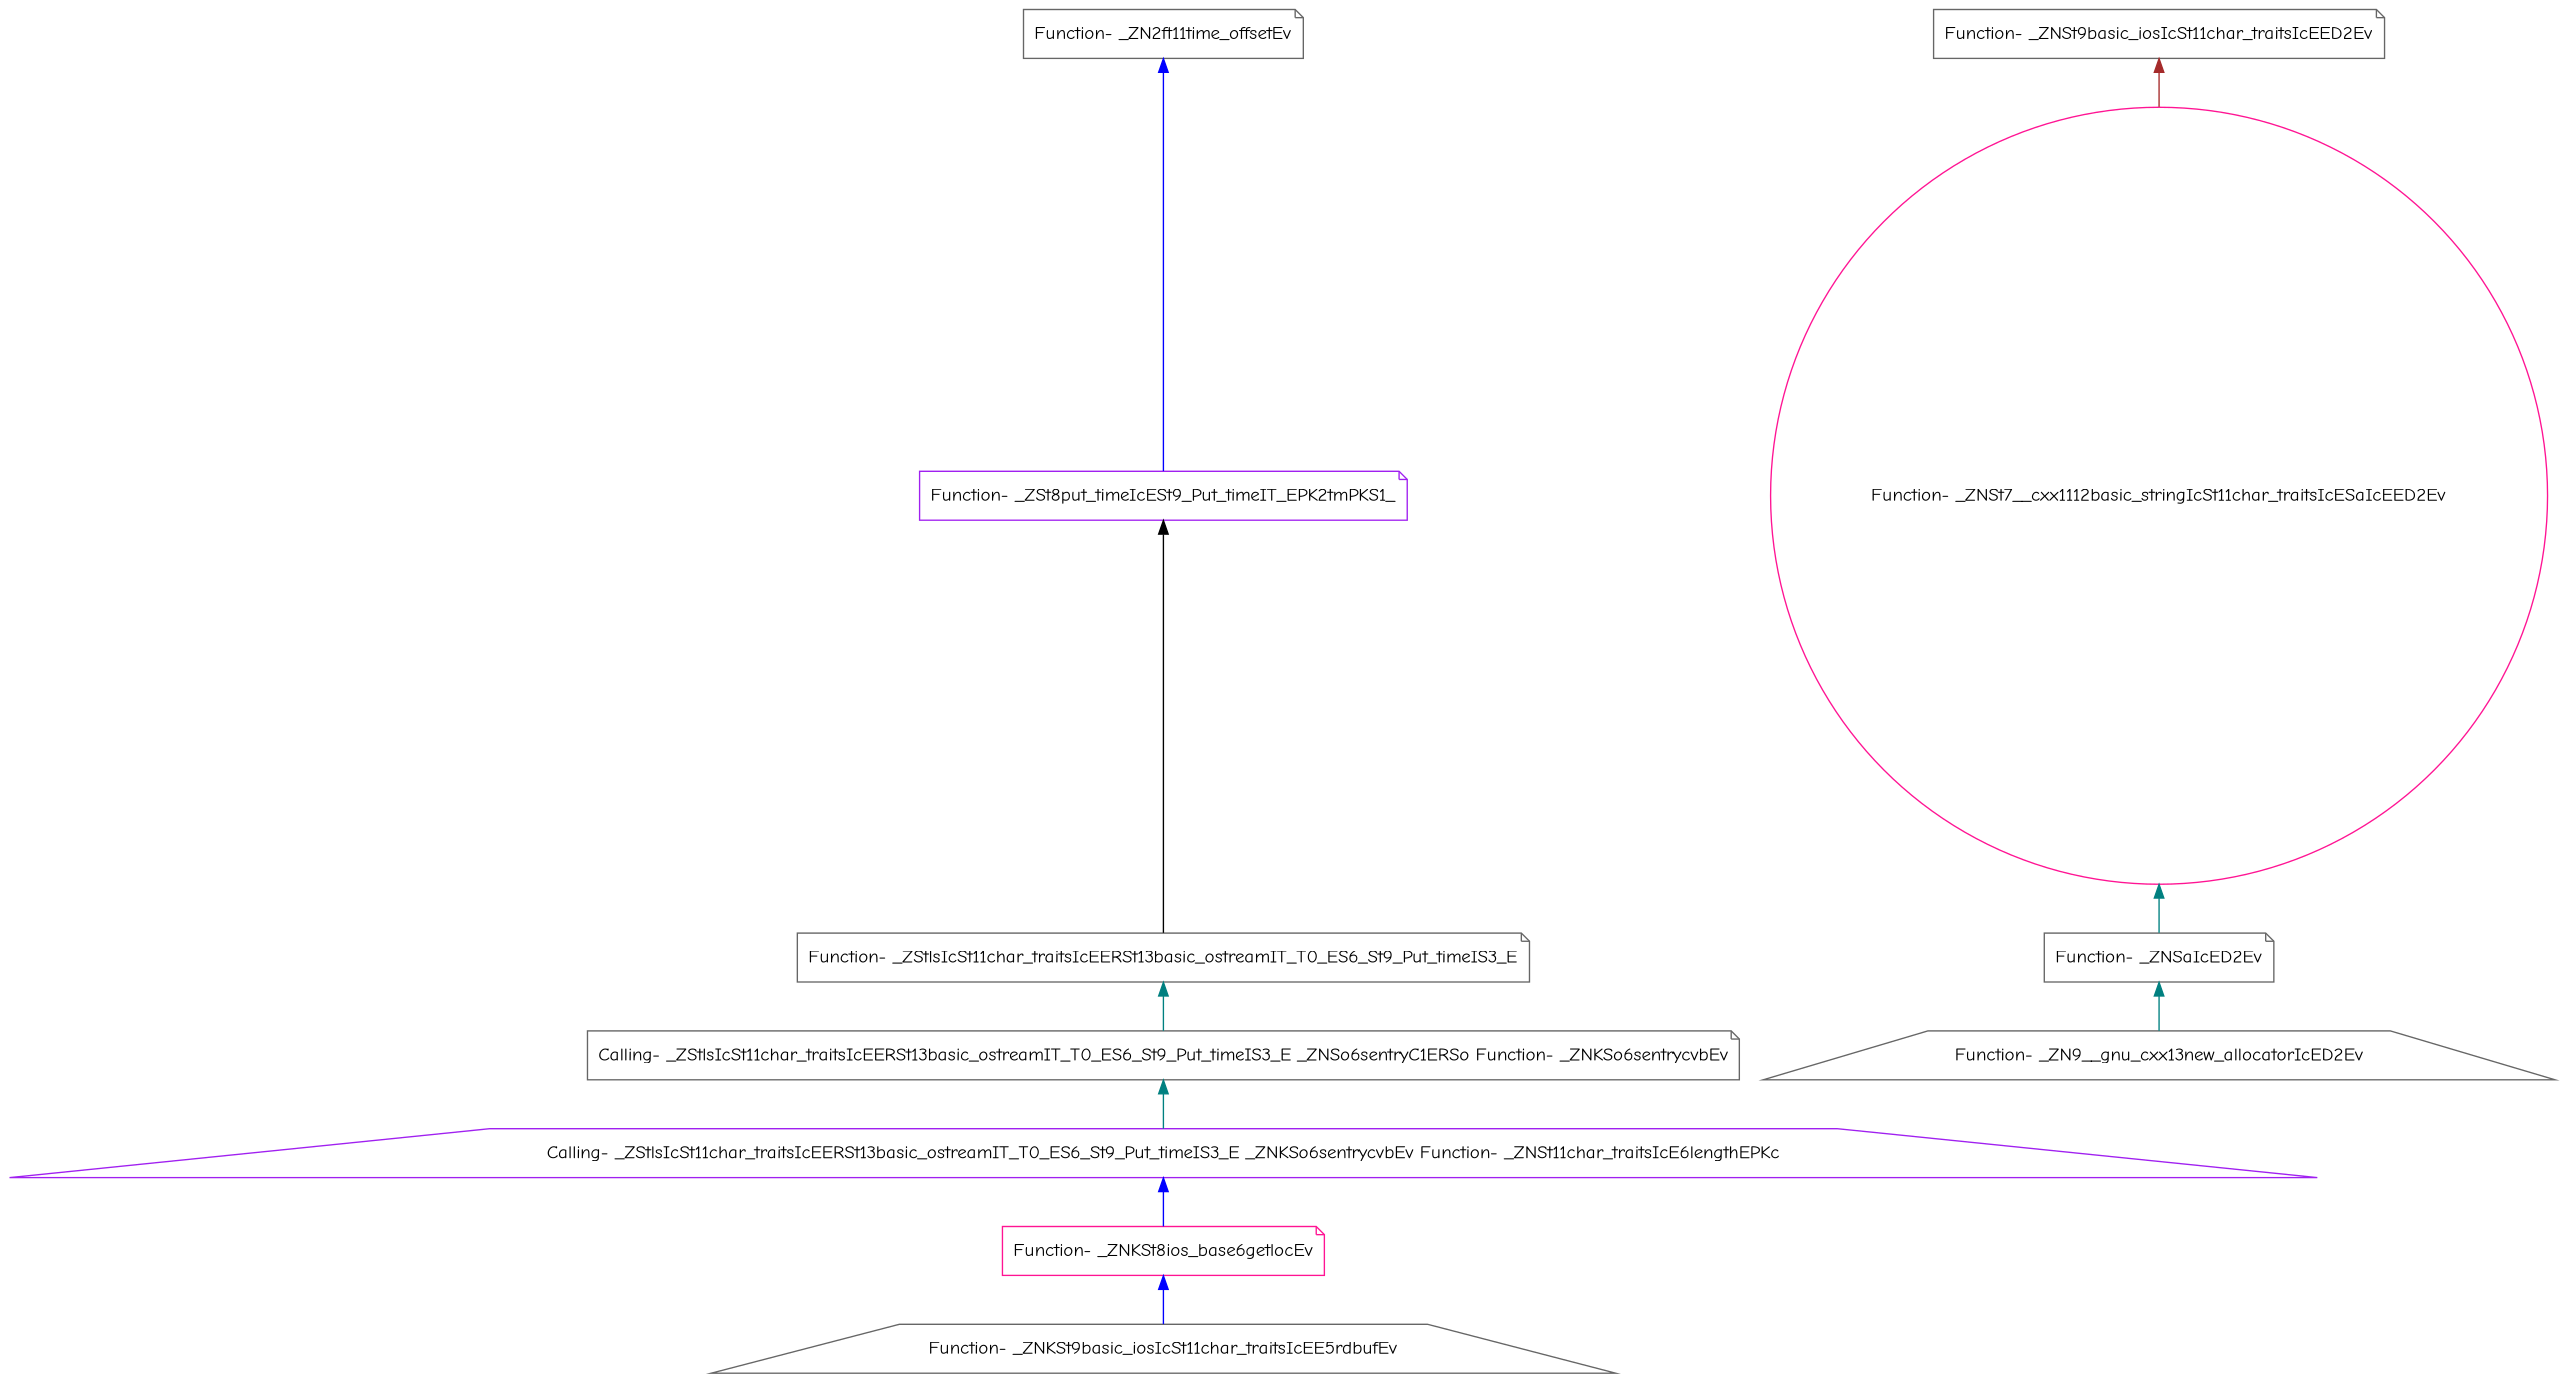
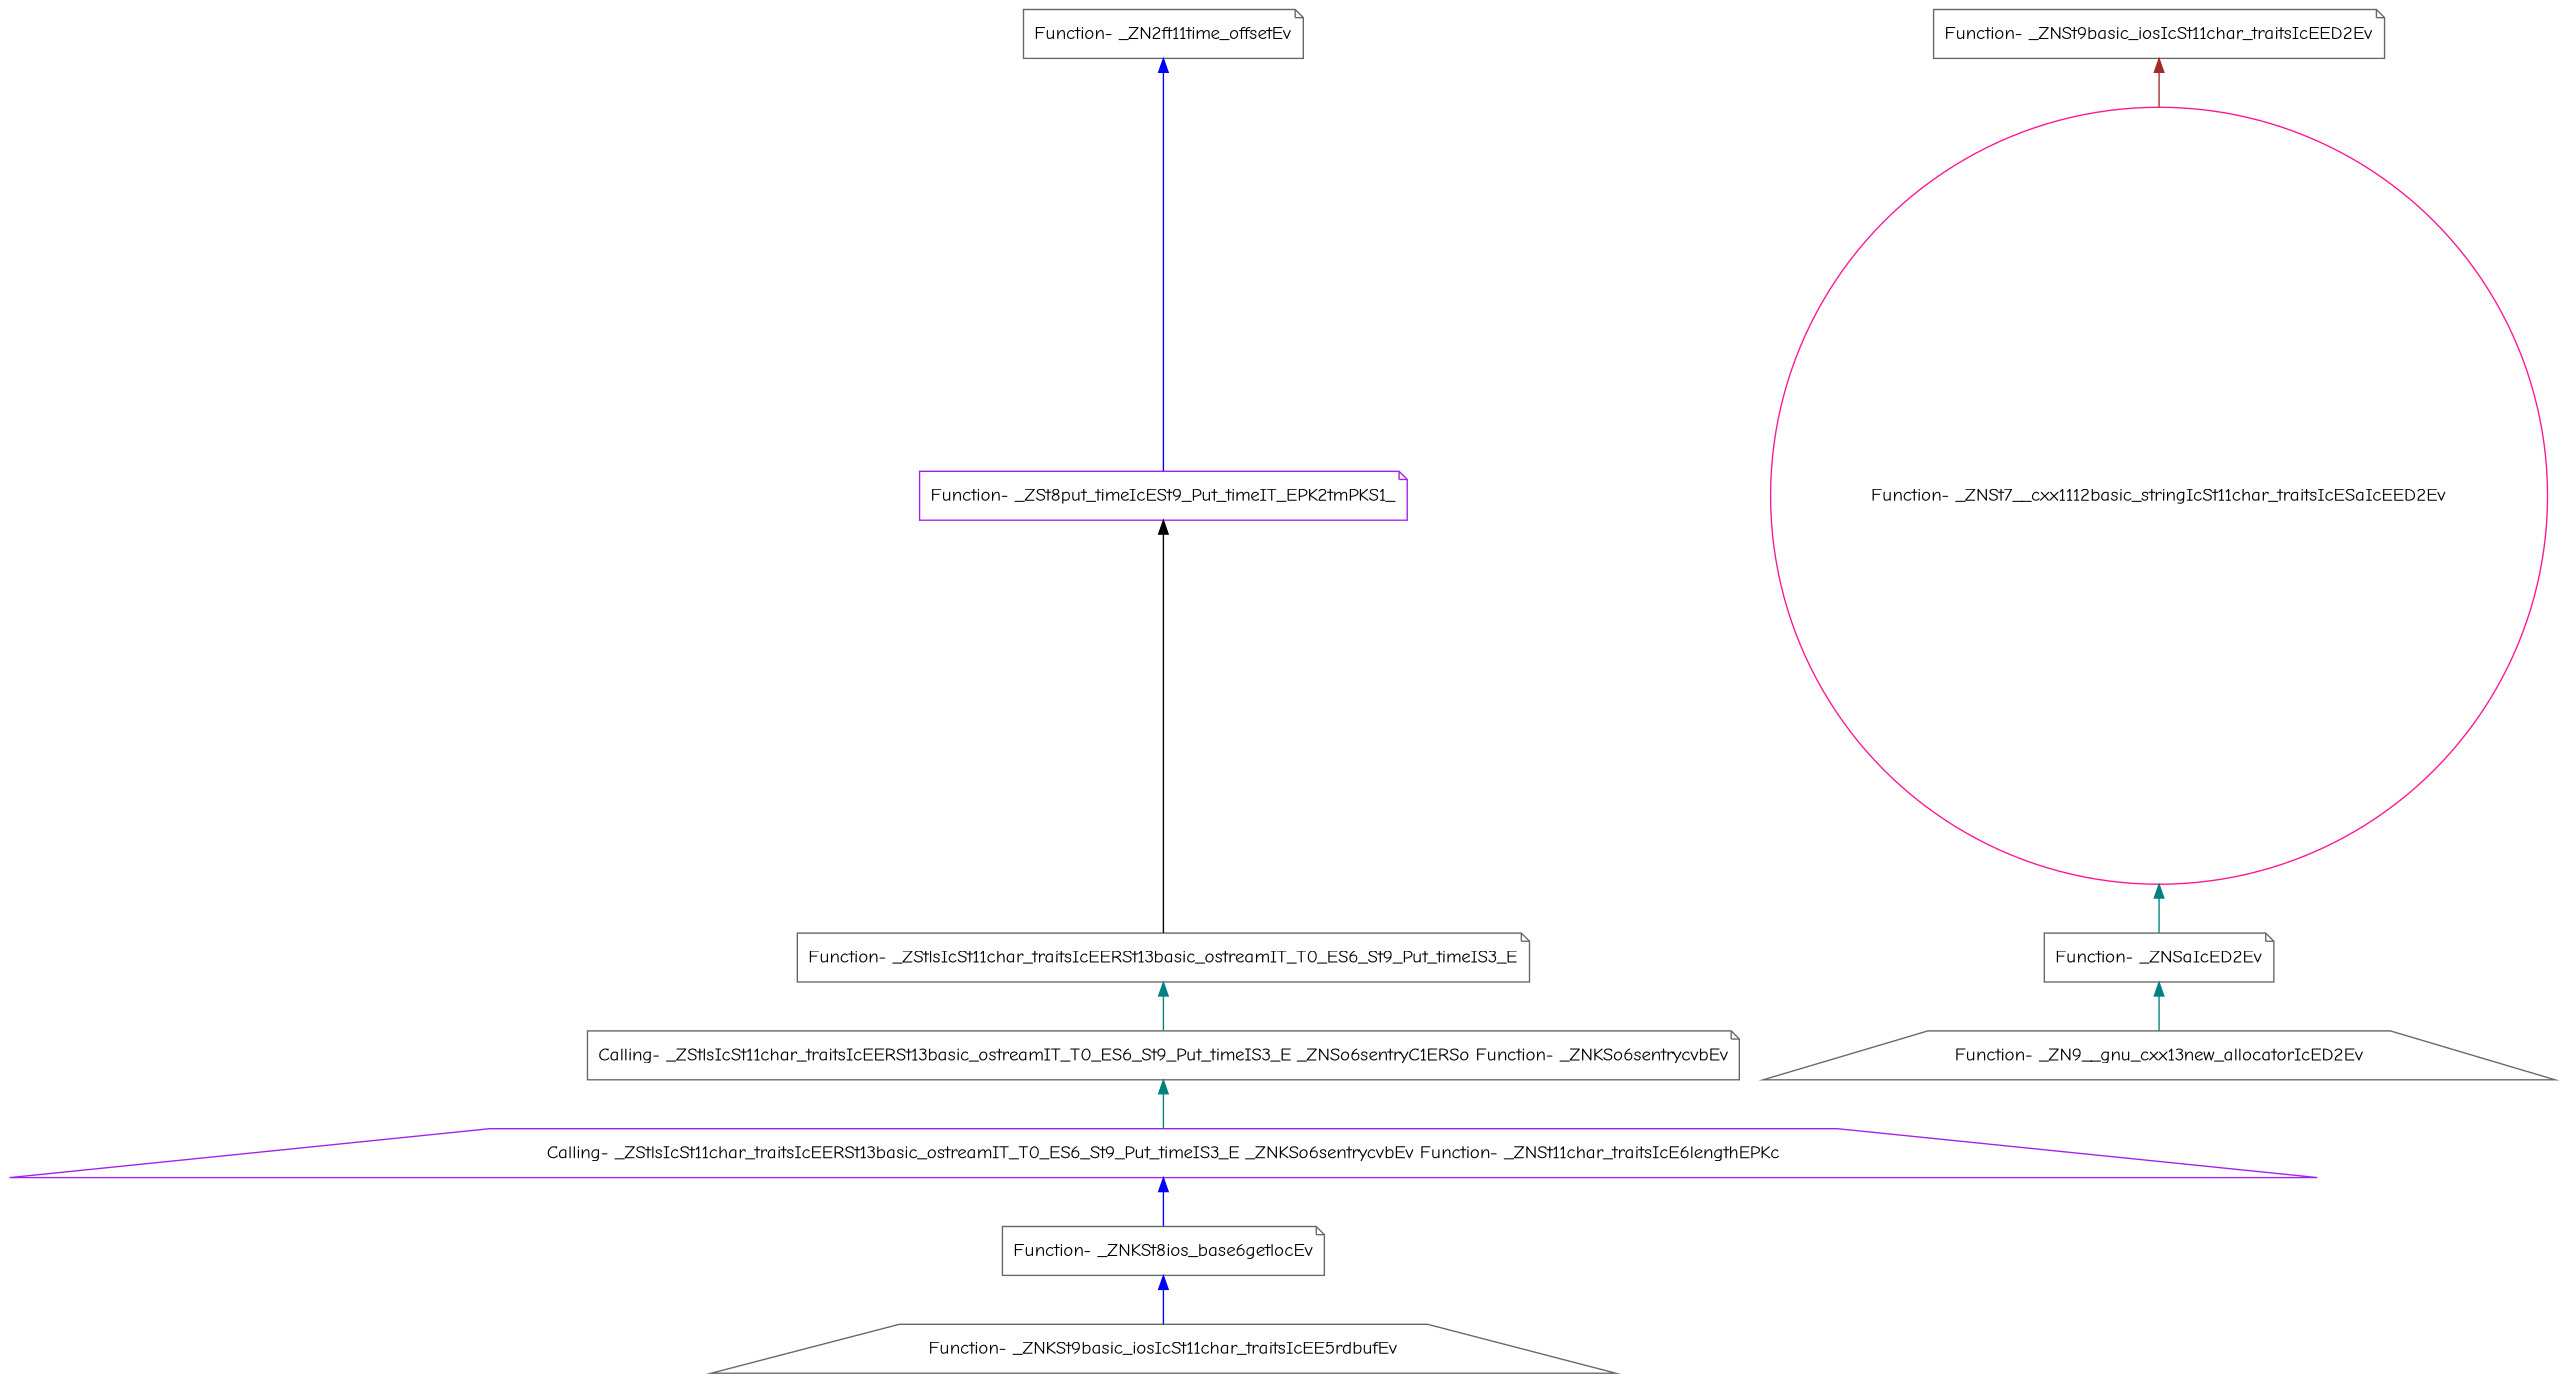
(1163, 1251) -> (1163, 1251)
